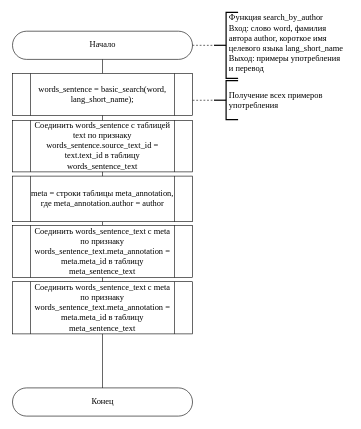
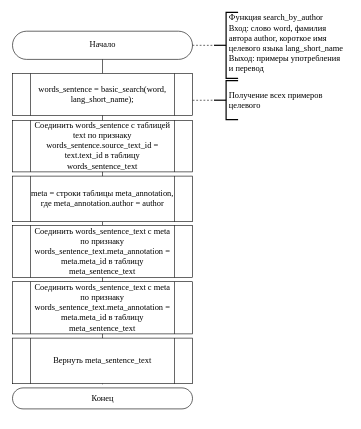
(288, 101) -> (288, 101)
none -> (102, 361)
(102, 402) -> (102, 398)
